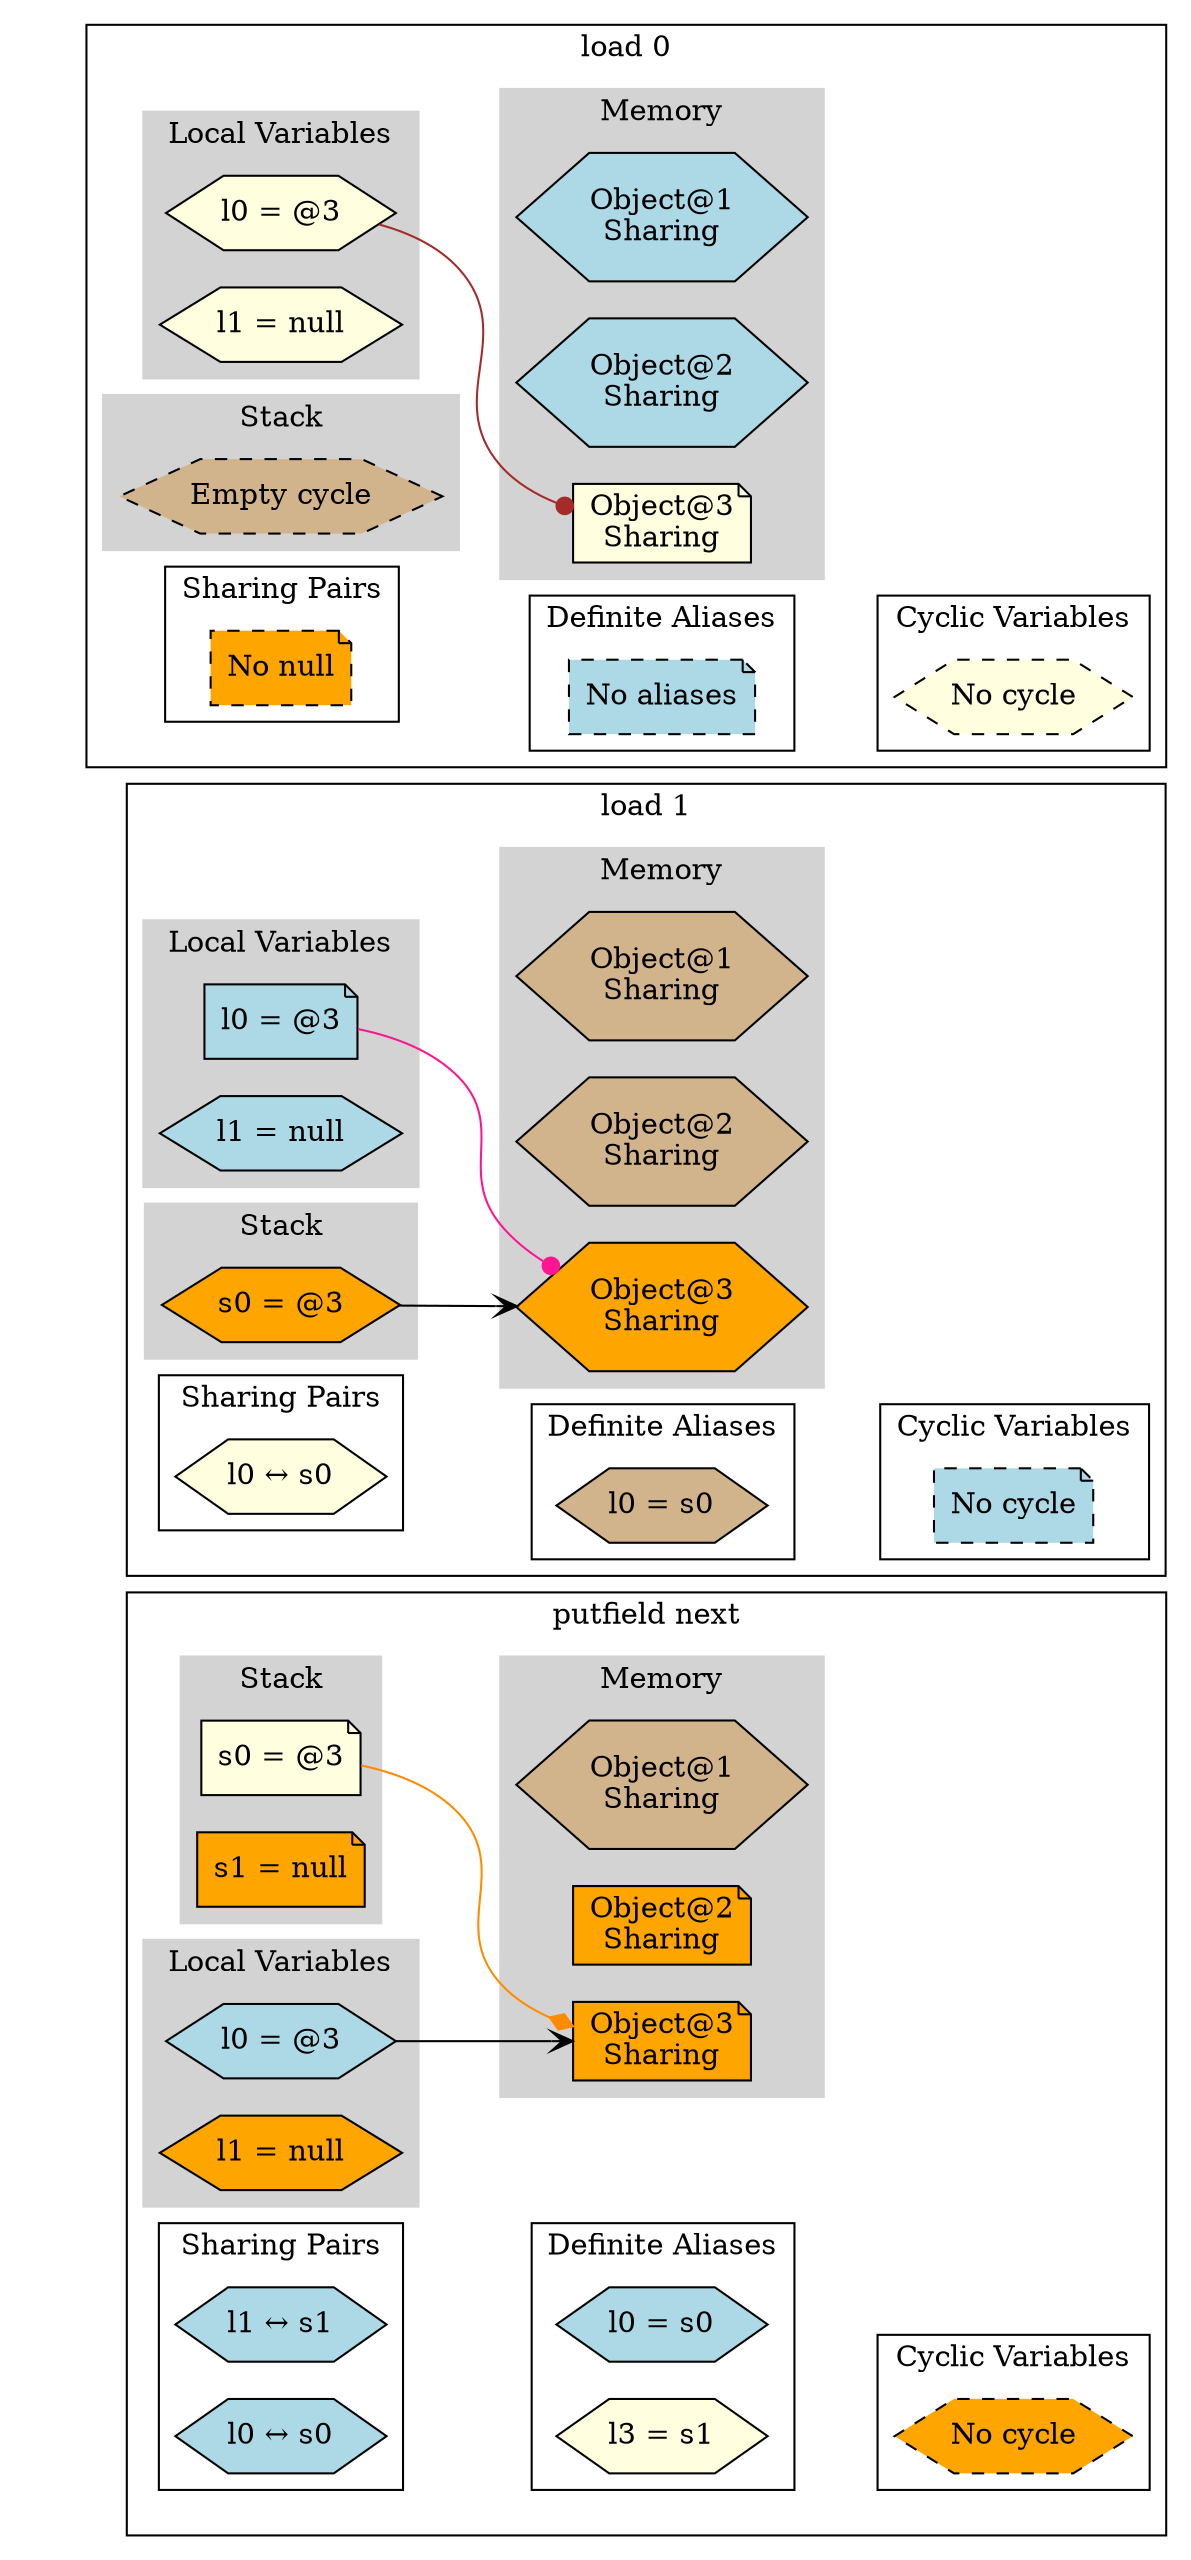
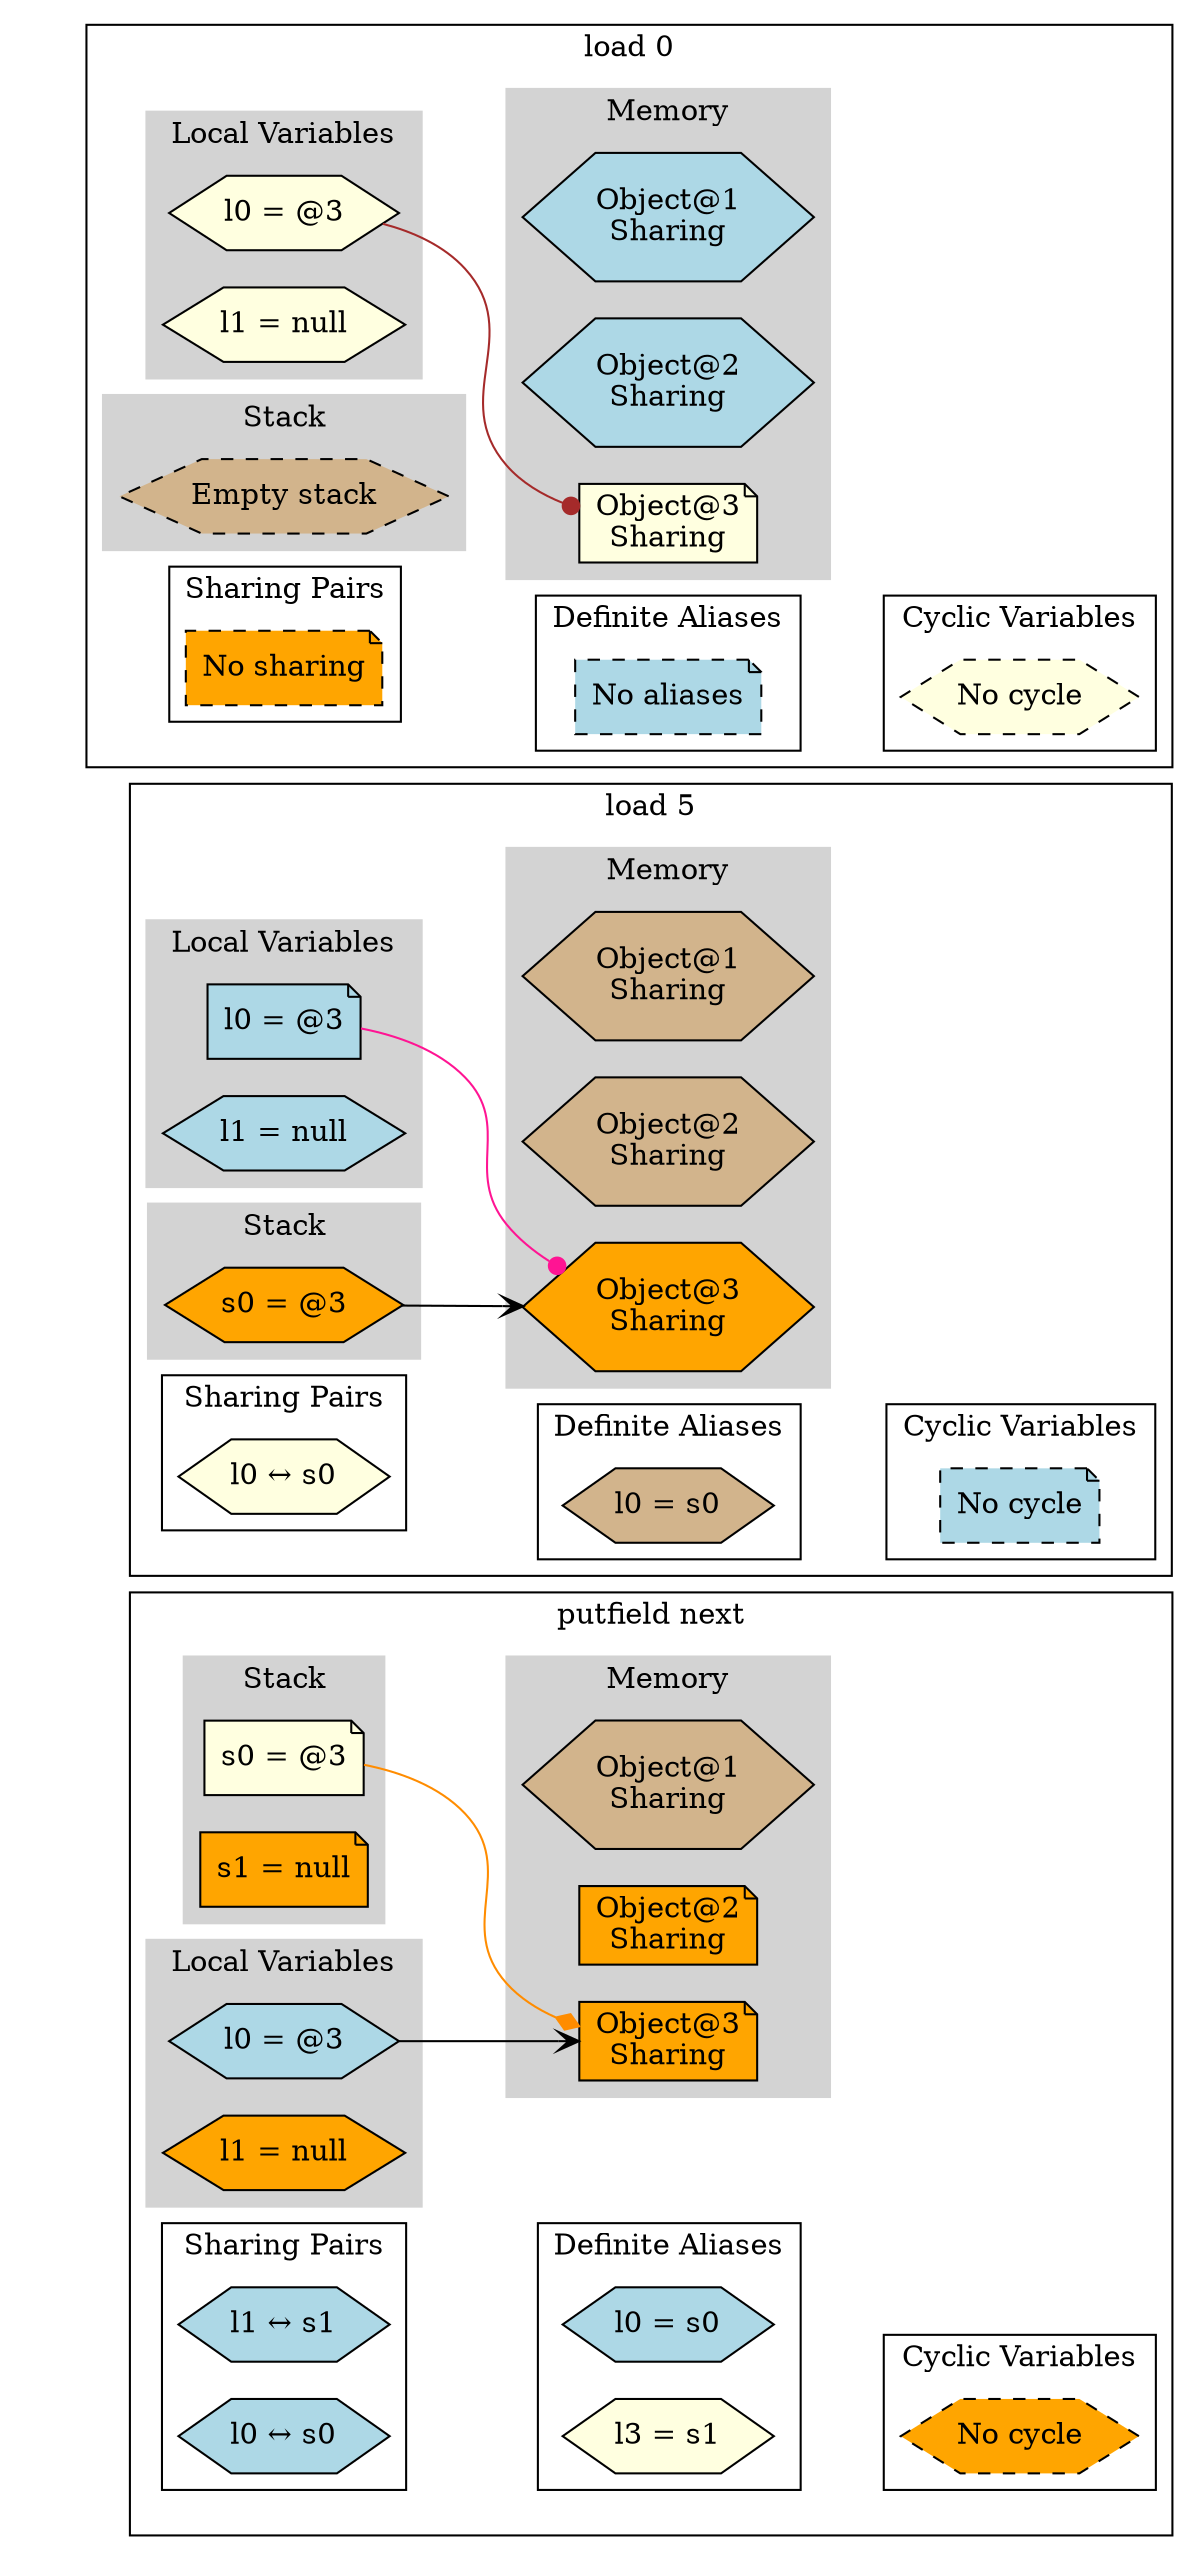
(281, 496) -> (284, 496)
(281, 668) -> (284, 668)
(646, 808) -> (651, 808)
